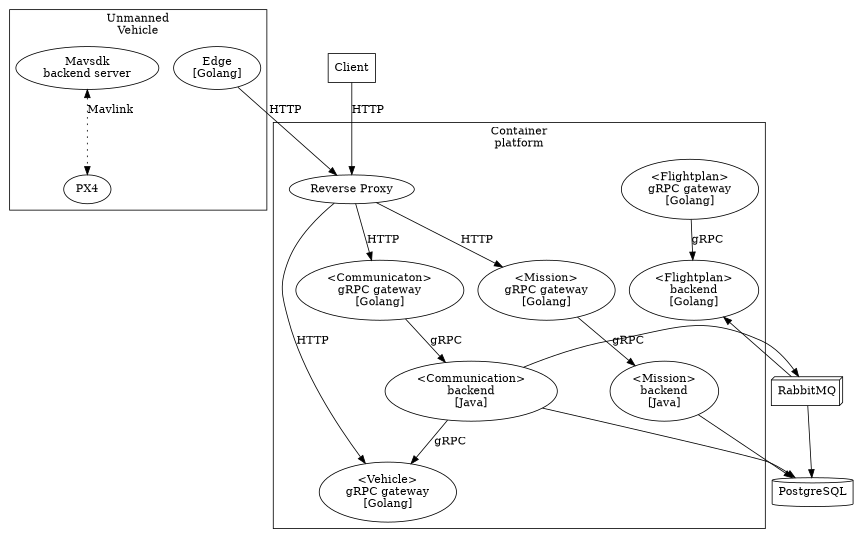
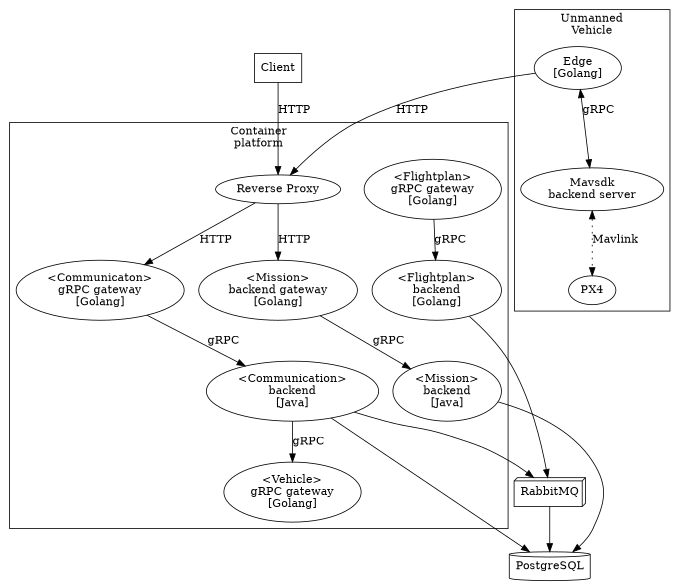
none -> (585, 129)
(547, 290) -> (278, 290)
(291, 330) -> none
(759, 348) -> (522, 386)
